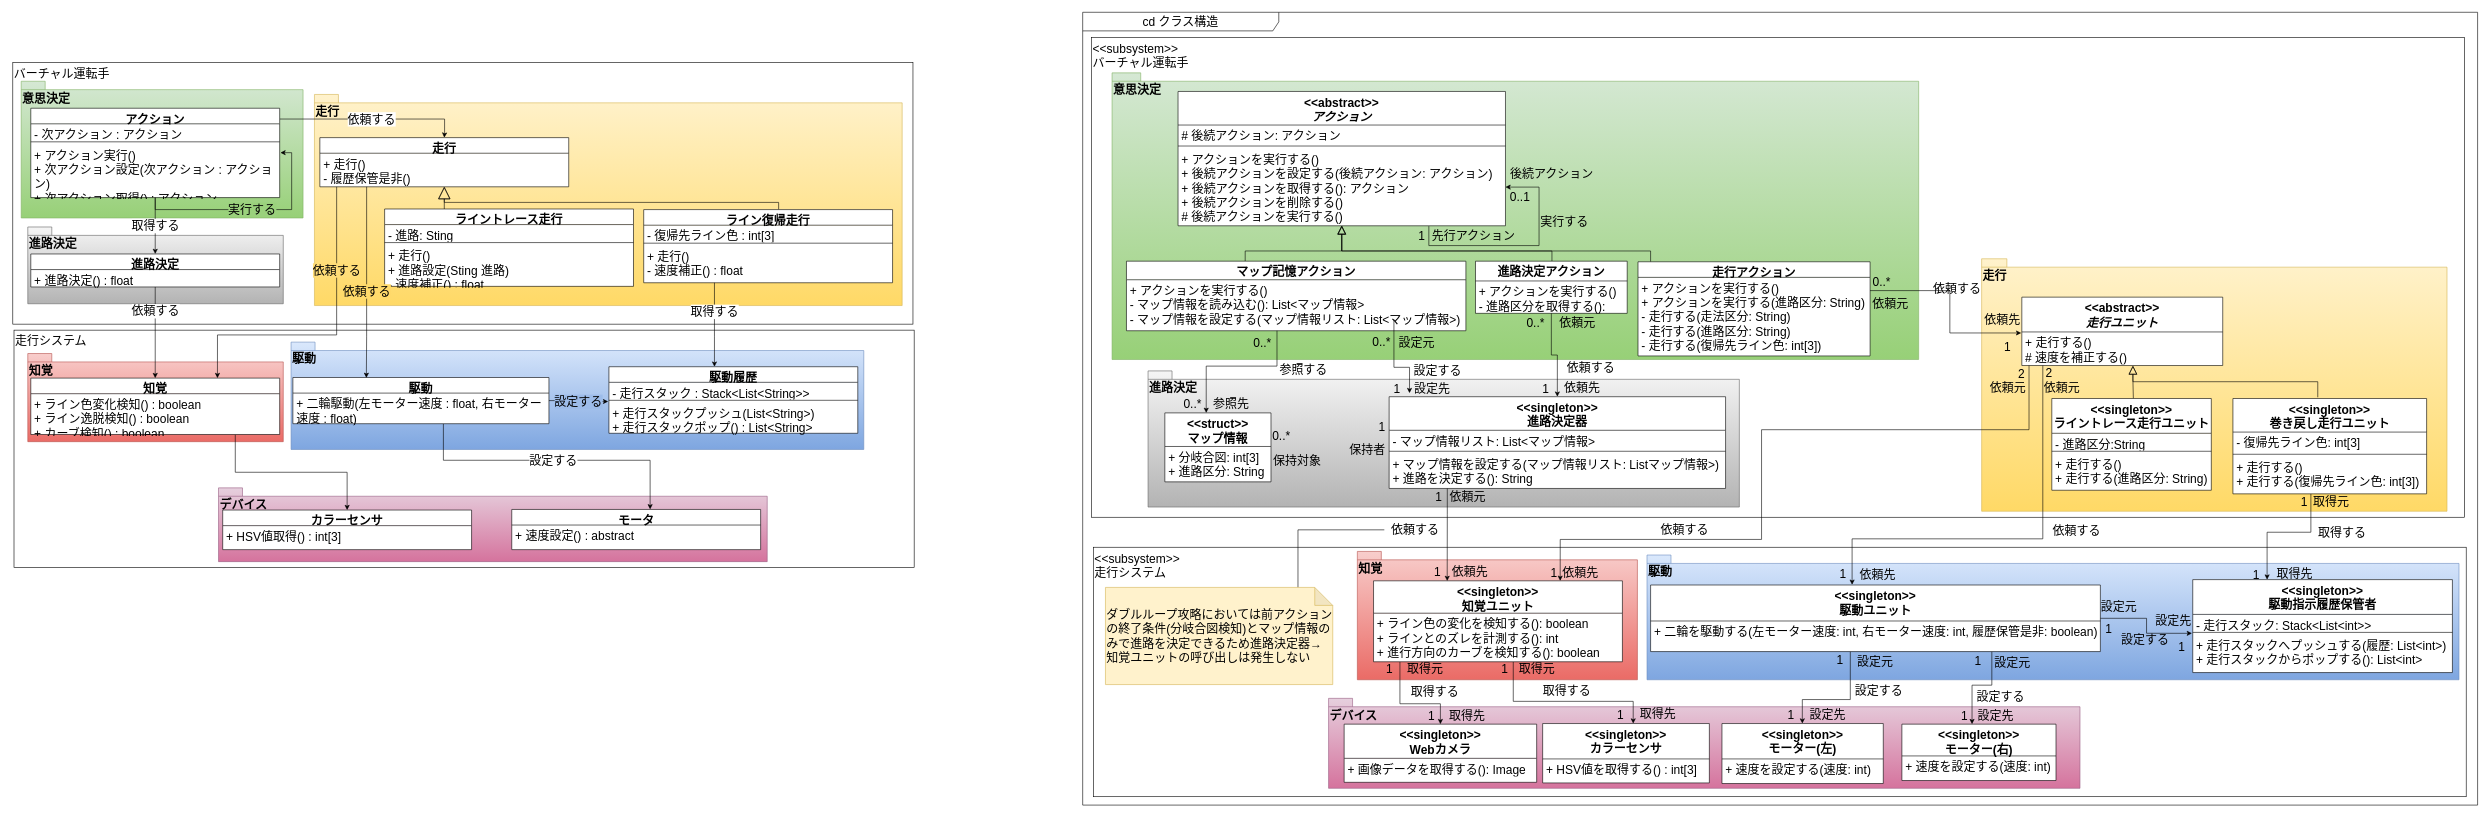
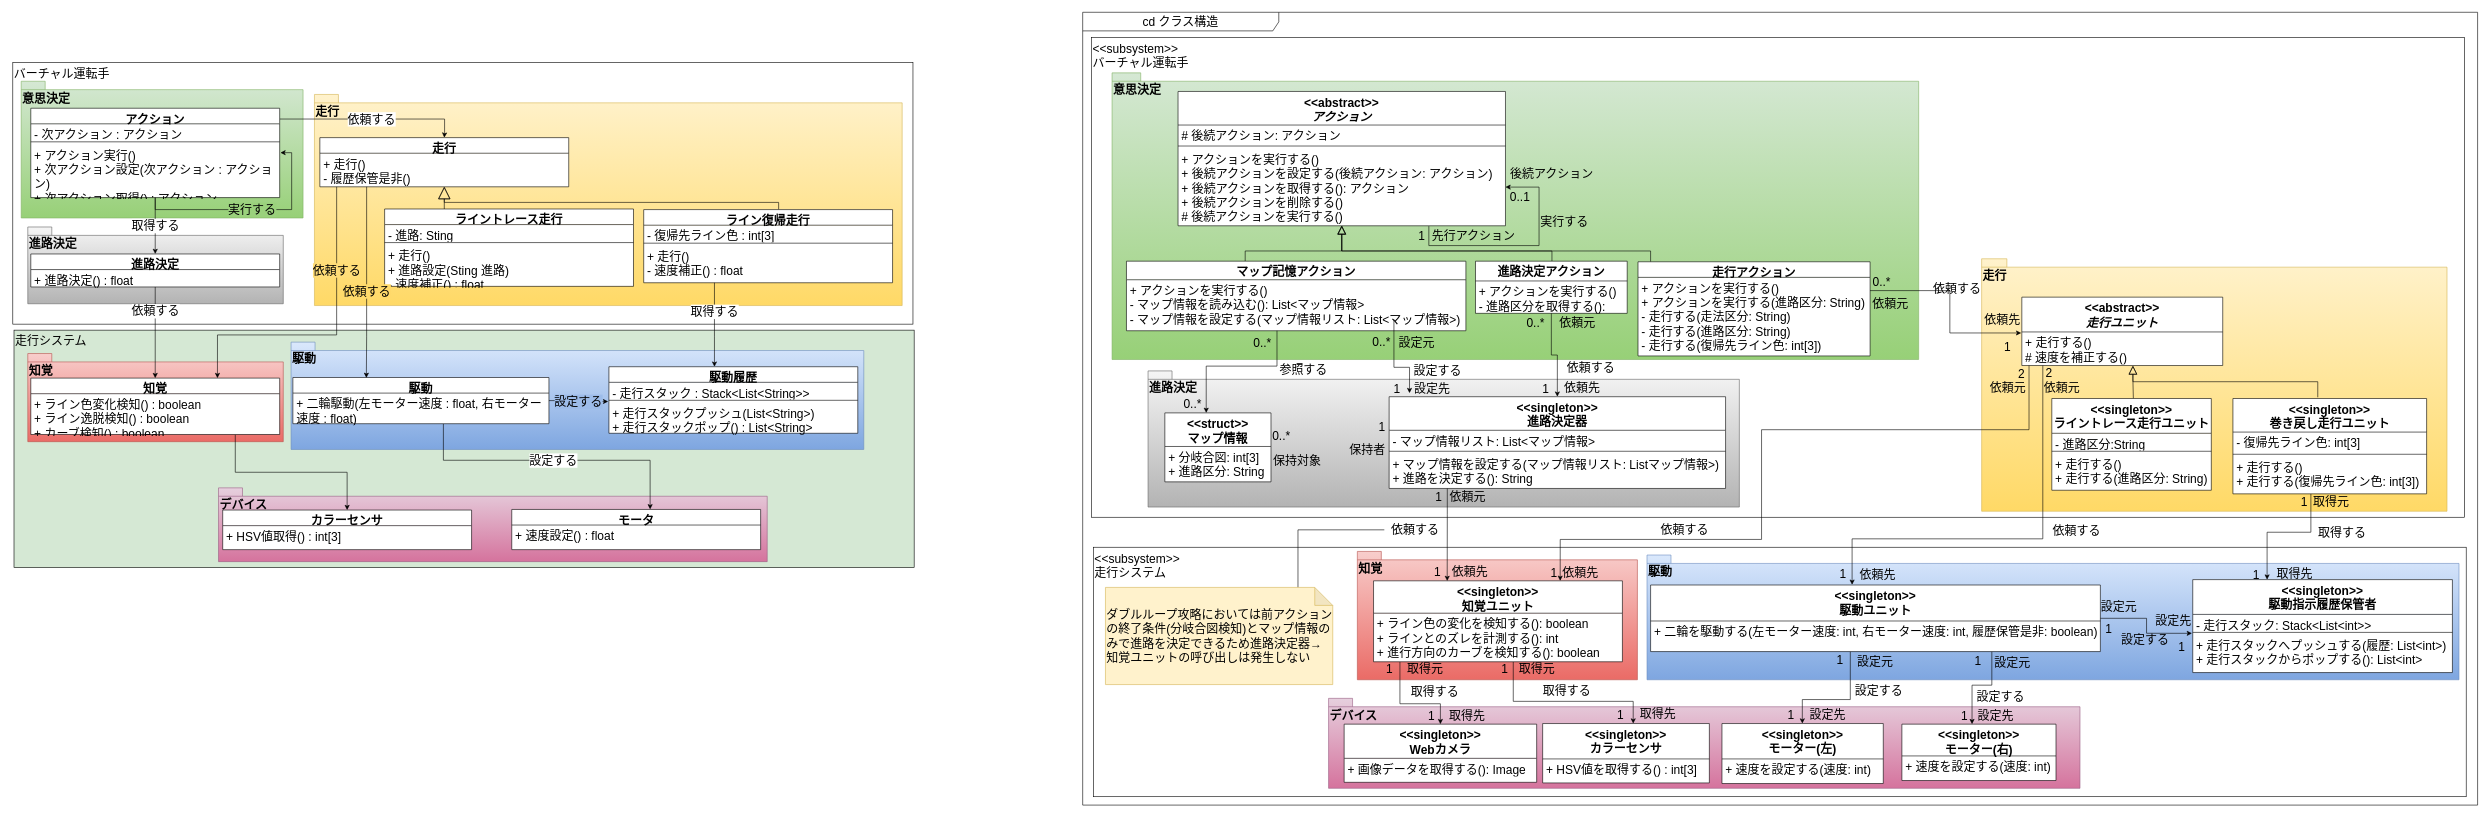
(51, 342) -> (51, 342)
(1232, 404) -> none
(583, 537) -> (572, 537)
